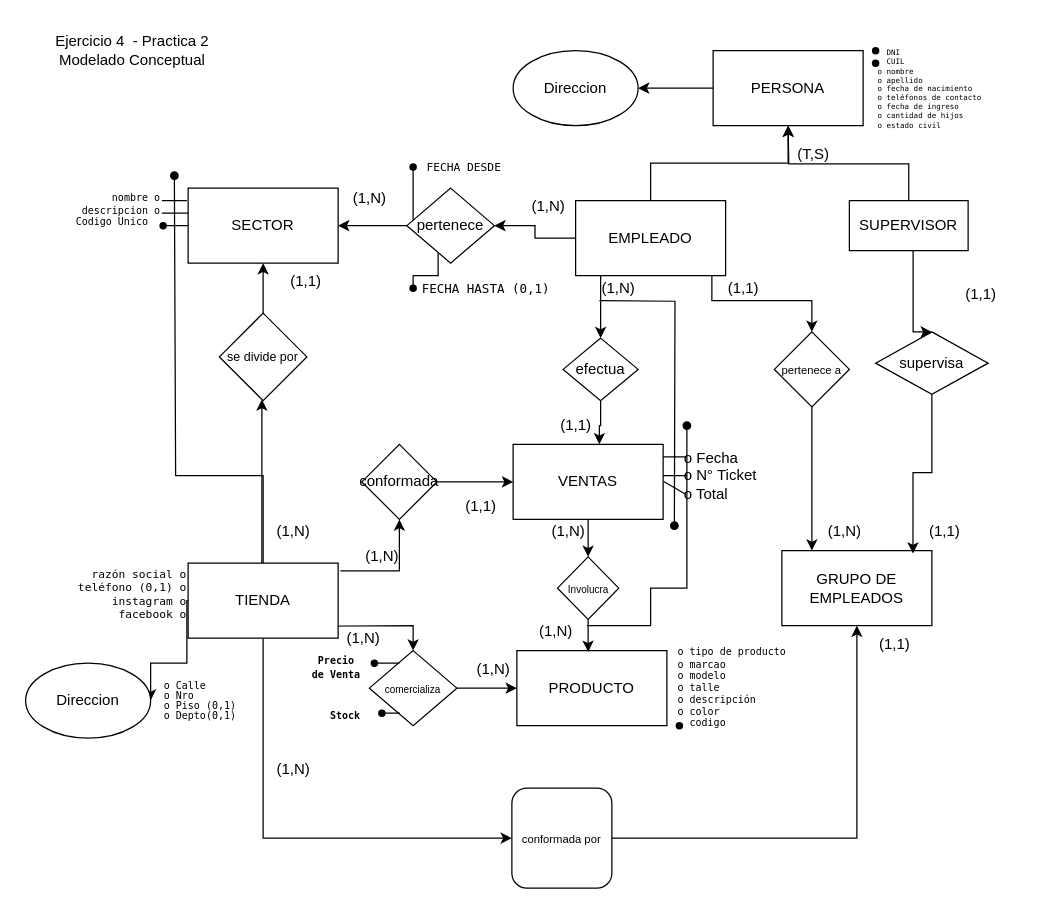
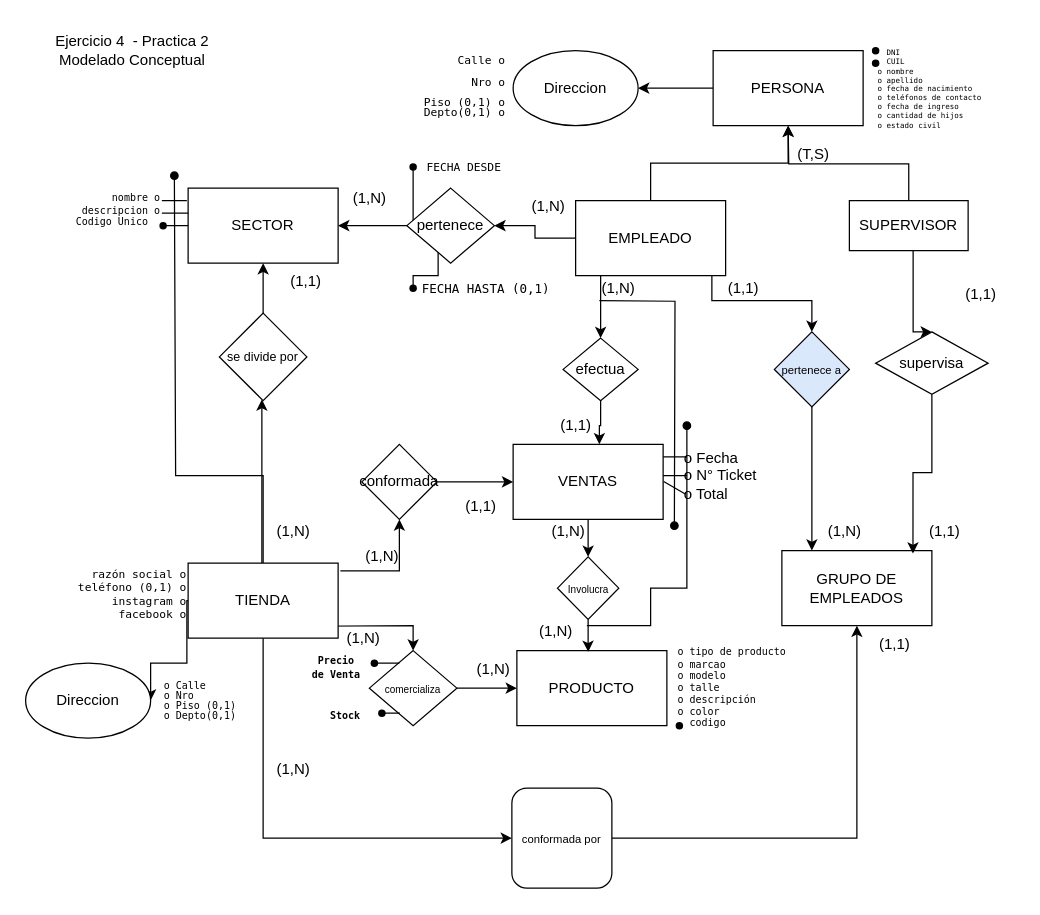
none -> (451, 86)
(812, 369) -> (812, 369)
